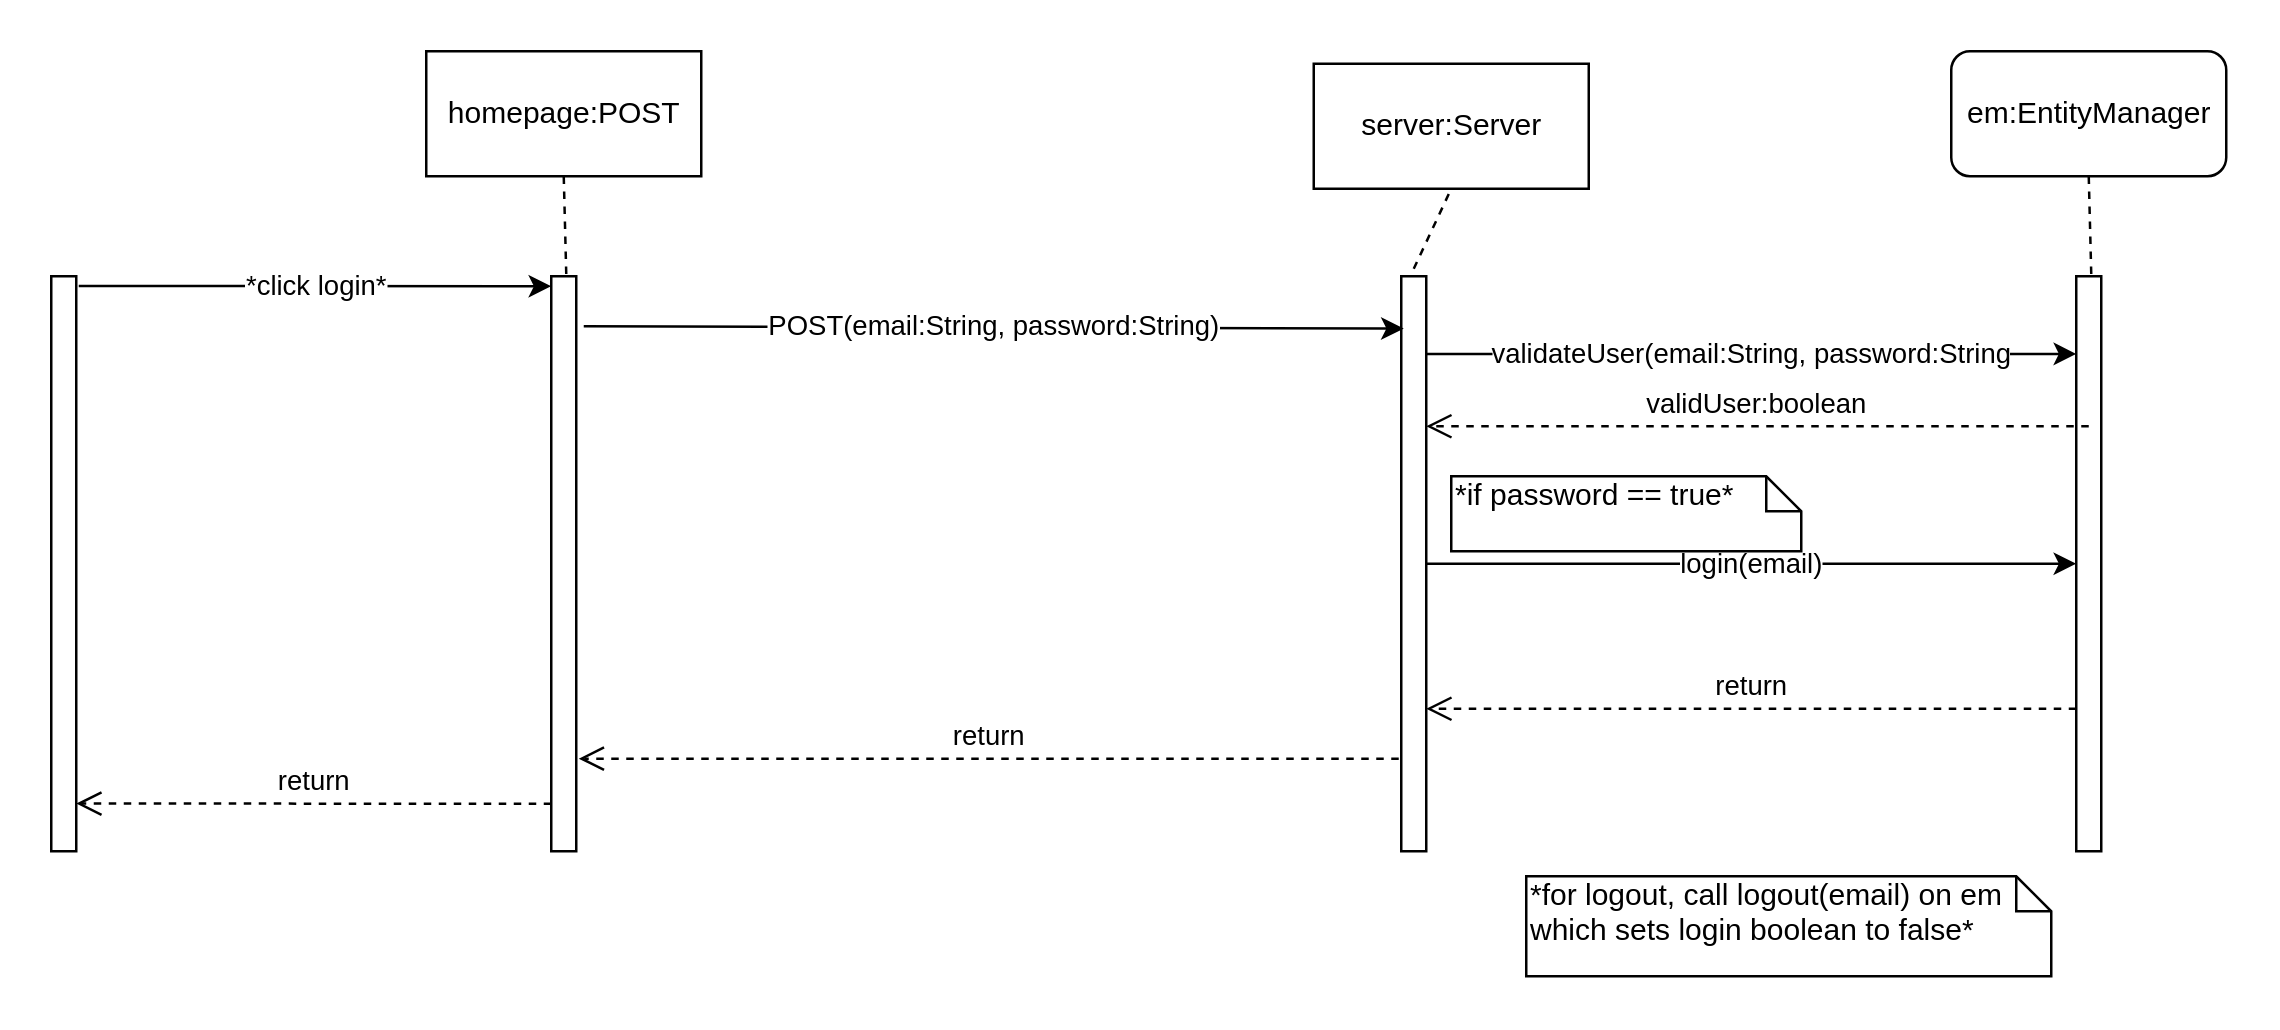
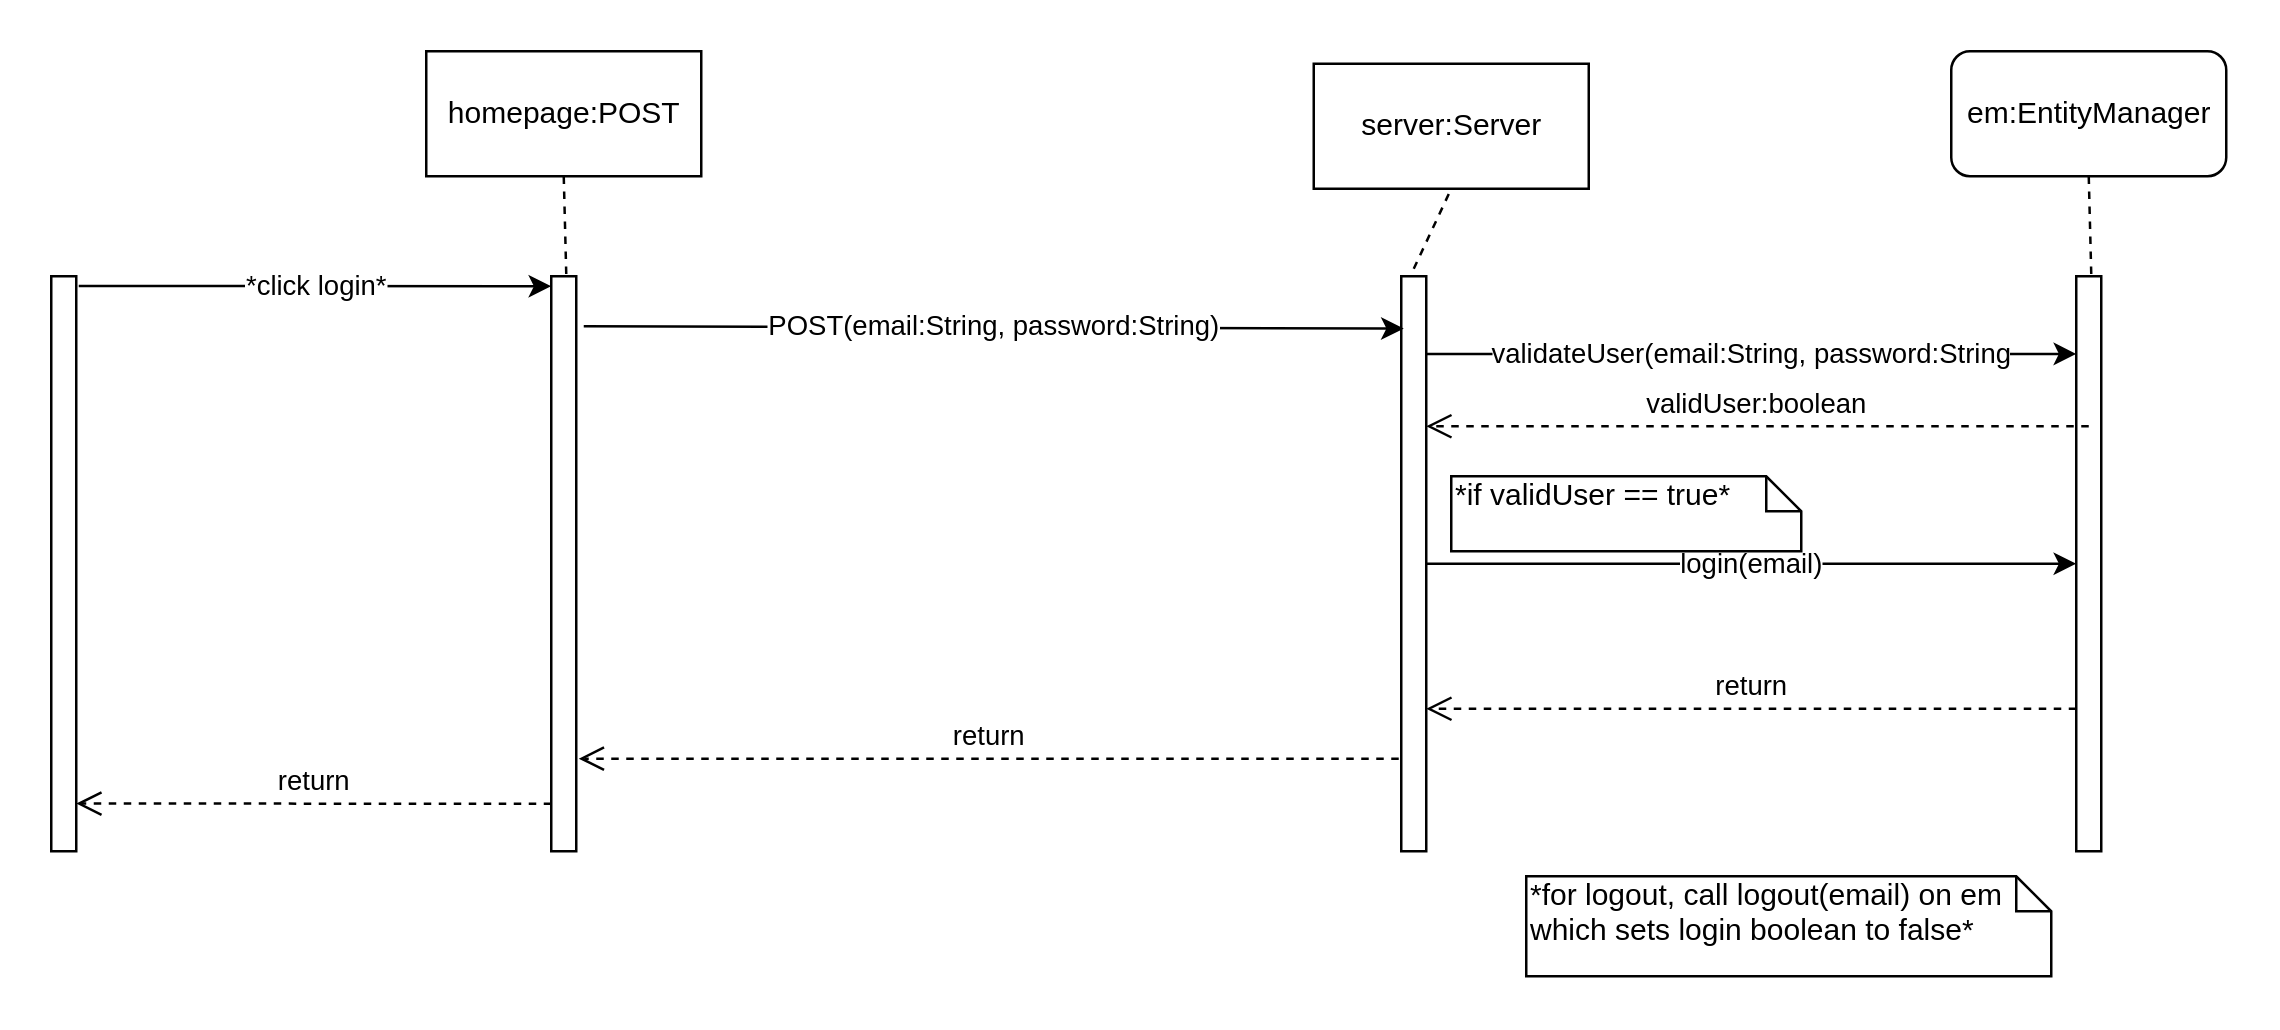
(1617, 497) -> (1618, 497)
